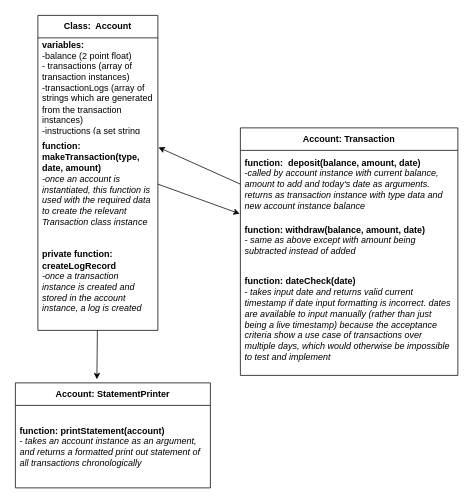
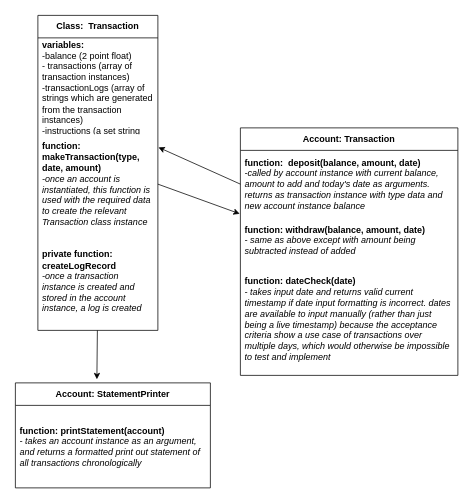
(98, 27) -> (98, 27)
